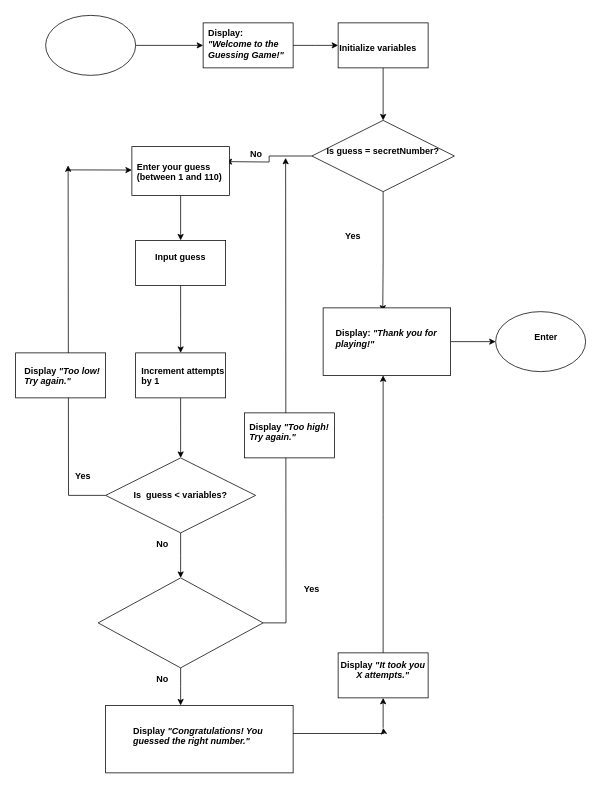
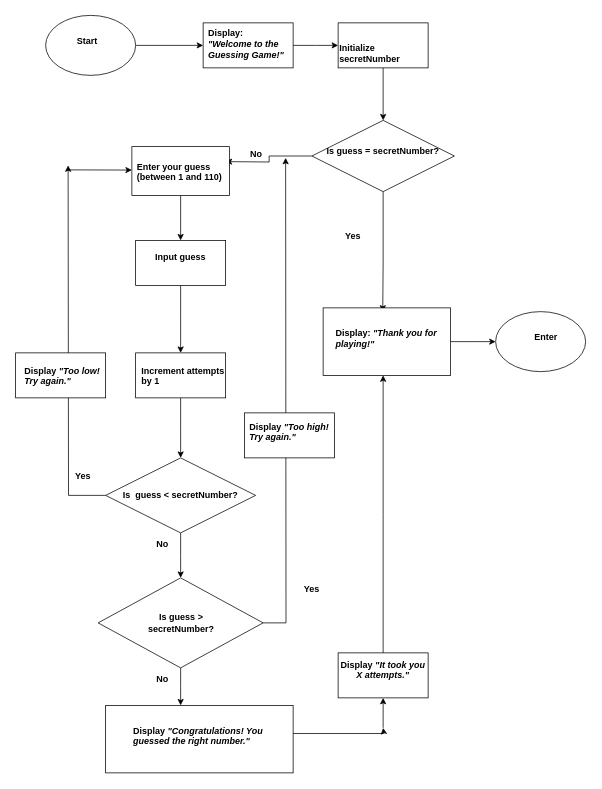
none -> (98, 45)
(382, 49) -> (387, 54)
(180, 495) -> (180, 495)
none -> (181, 623)
